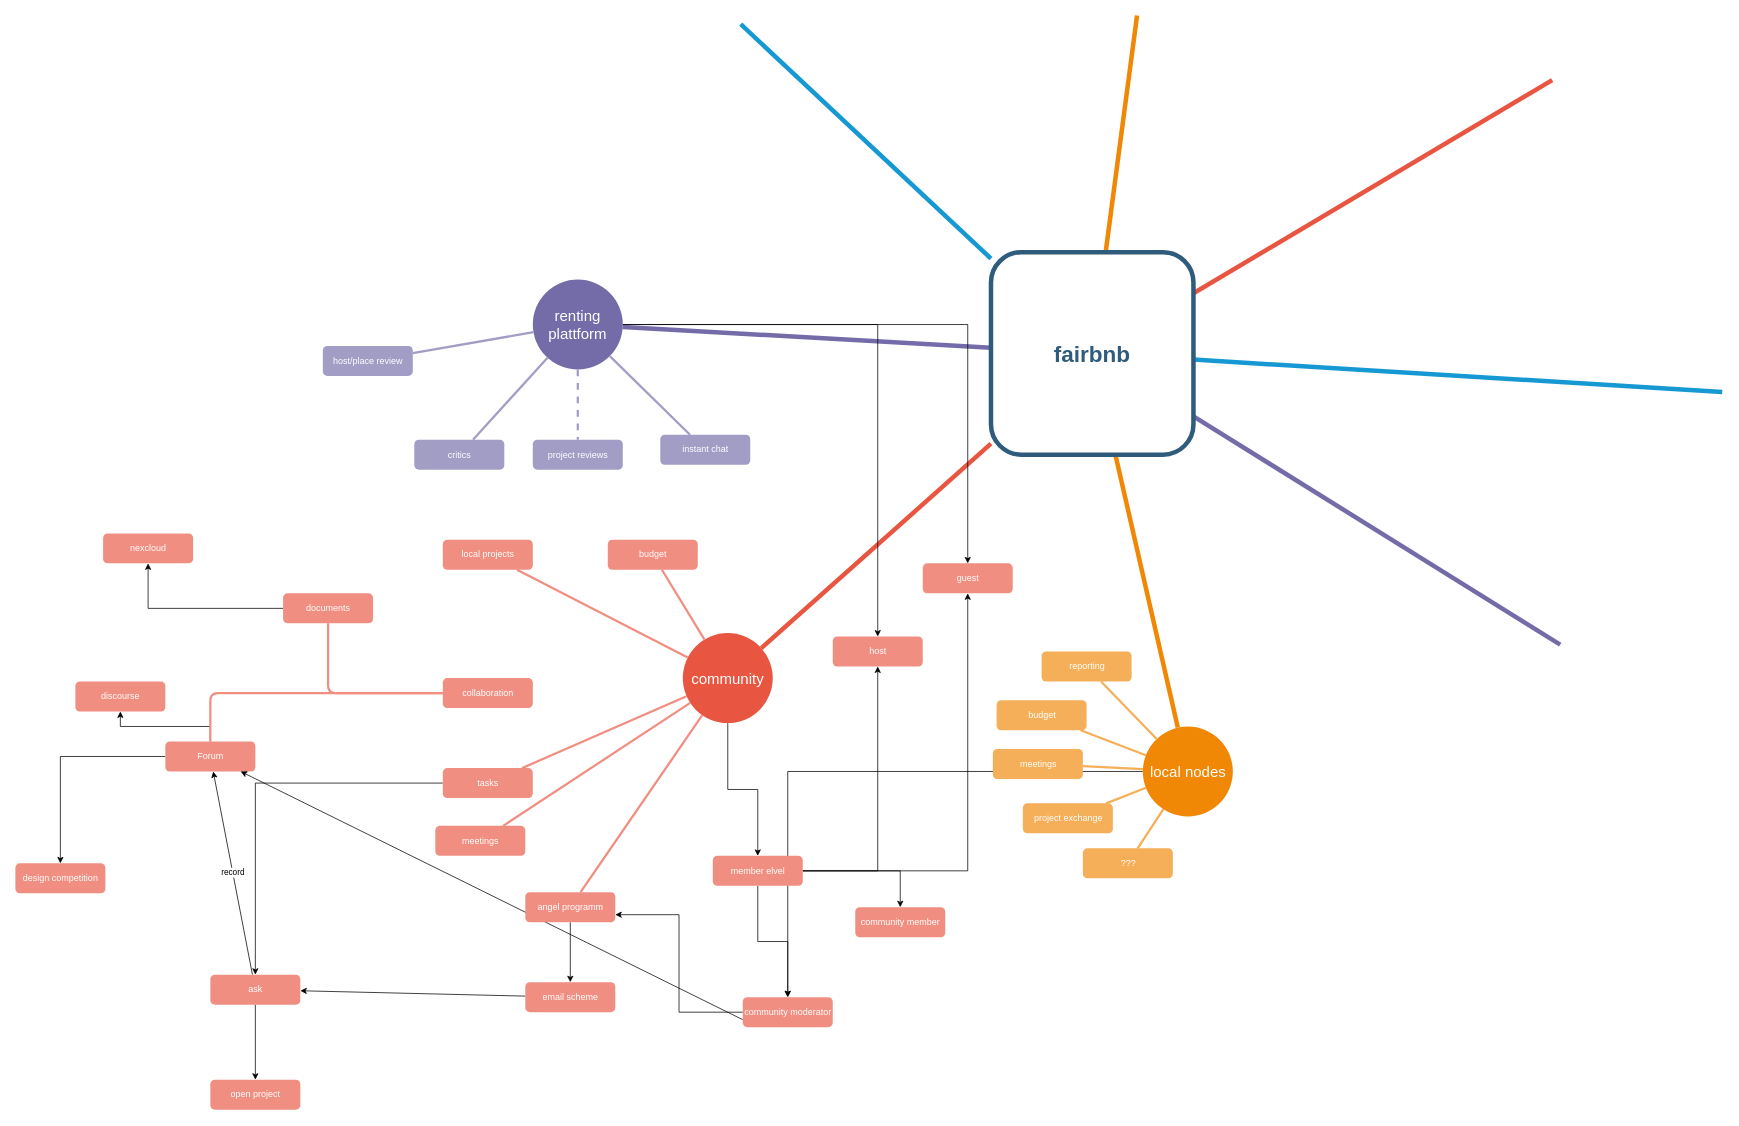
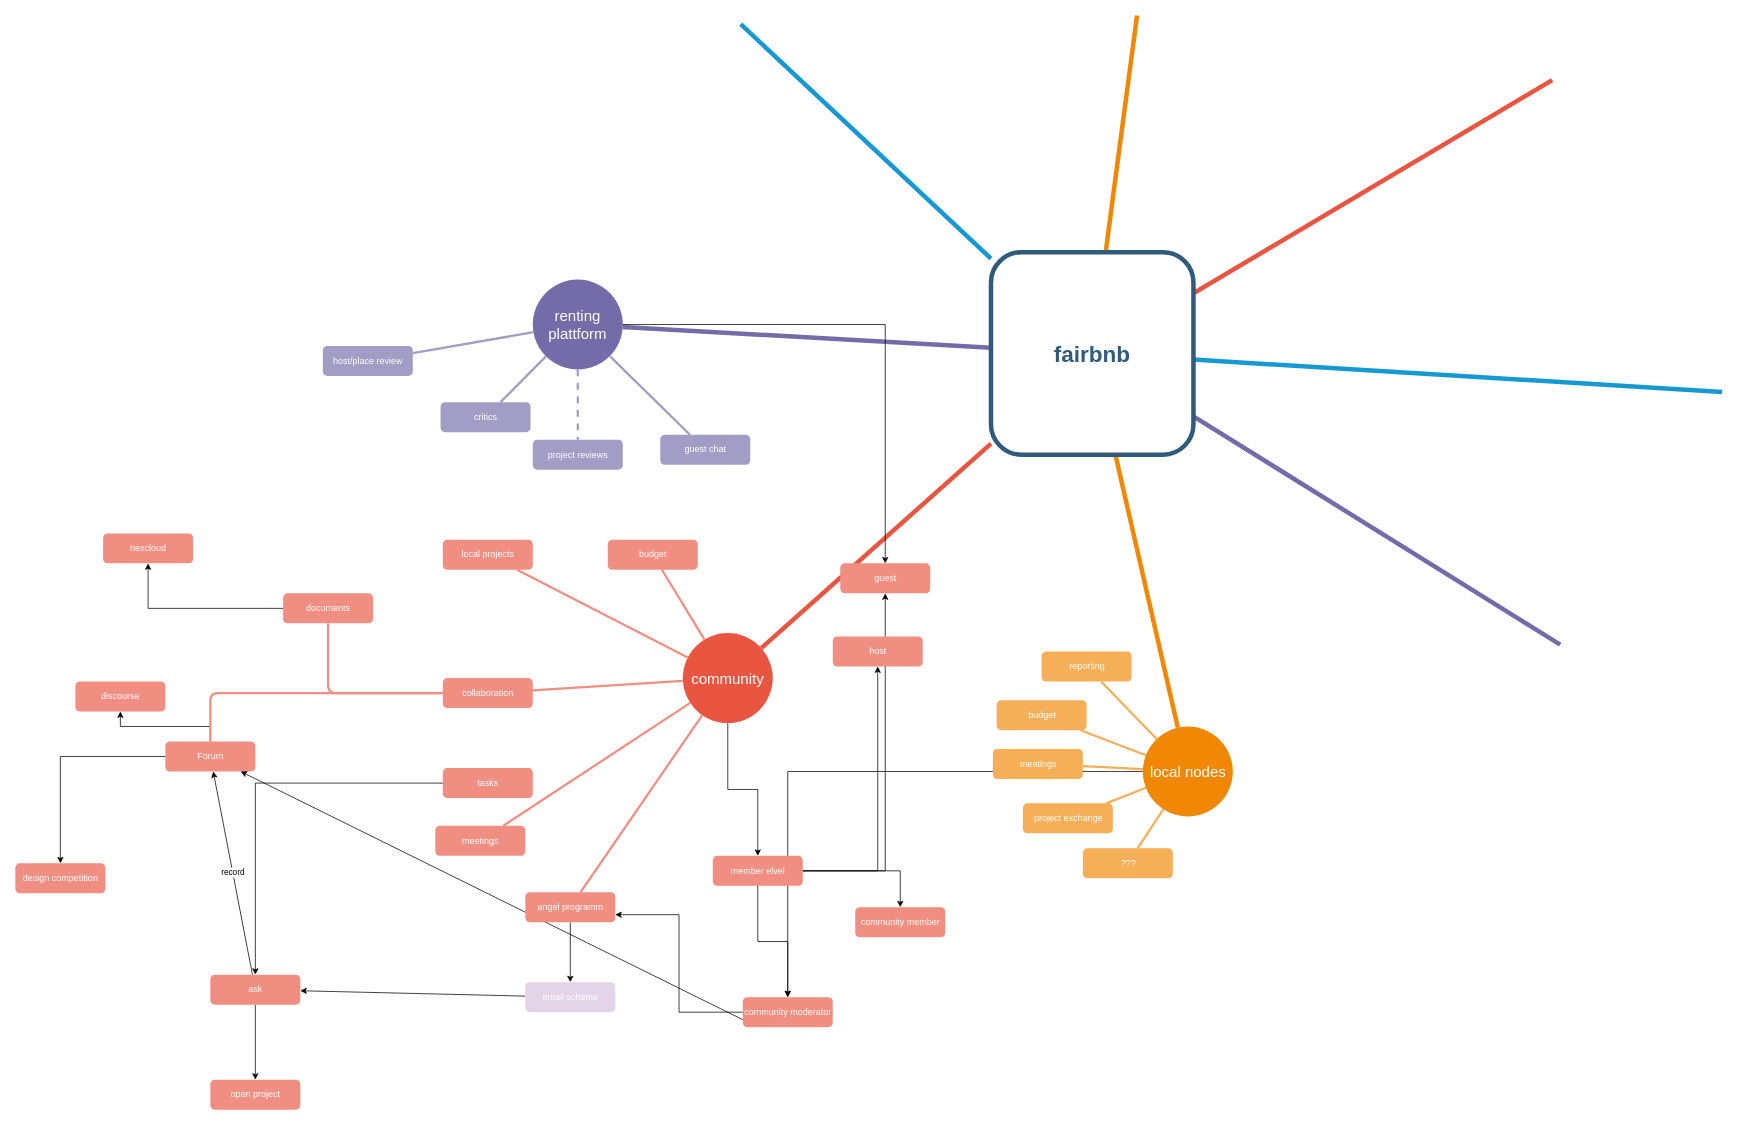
(706, 450) -> (706, 450)
(459, 455) -> (486, 417)
(878, 478) -> none
(968, 578) -> (885, 578)
(605, 732) -> (608, 685)
(570, 997) -> (570, 997)
